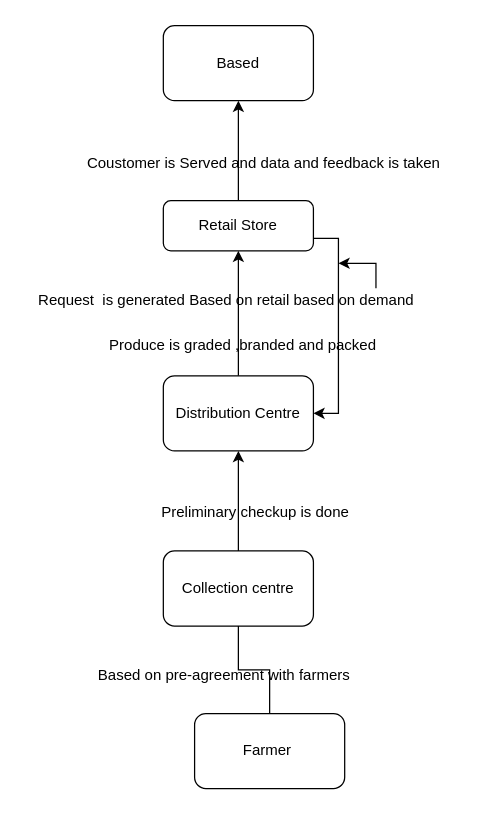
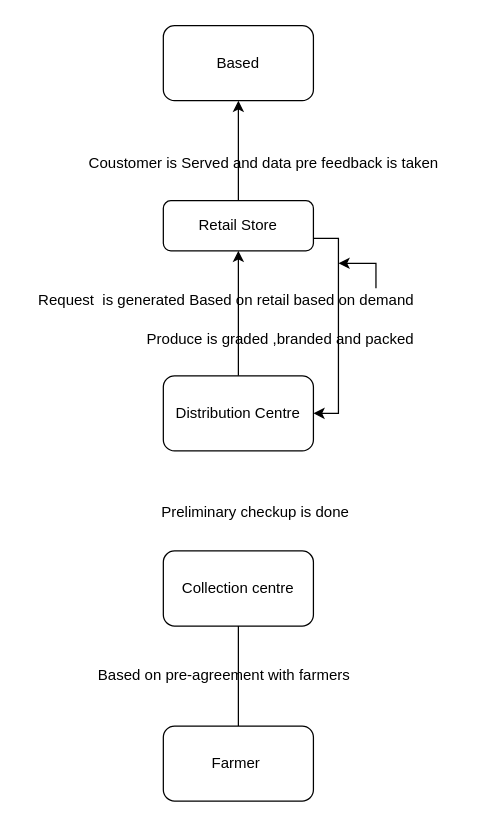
(264, 163) -> (264, 163)
(244, 346) -> (282, 339)
(238, 505) -> none
(269, 751) -> (238, 763)
